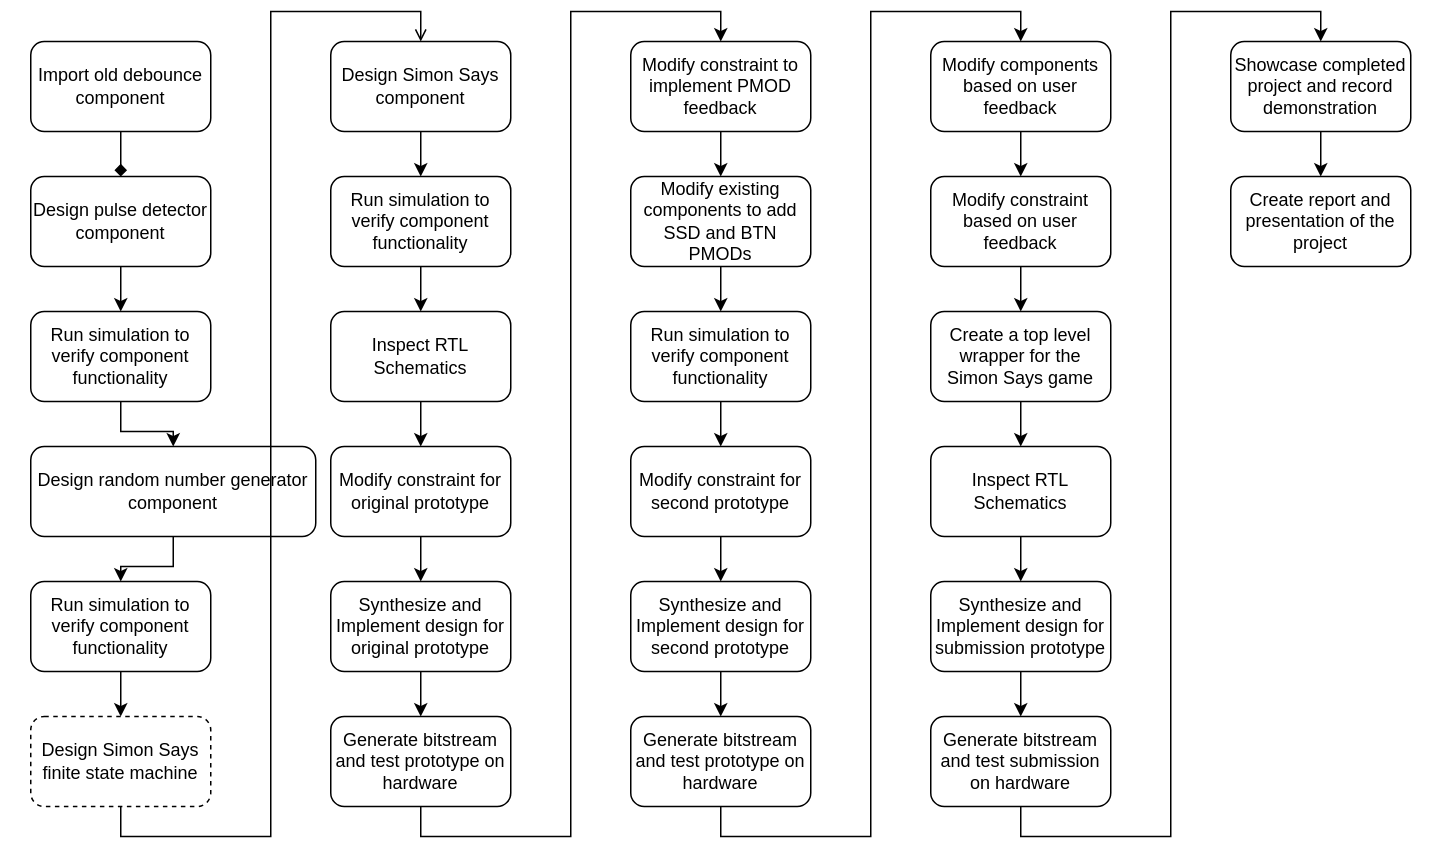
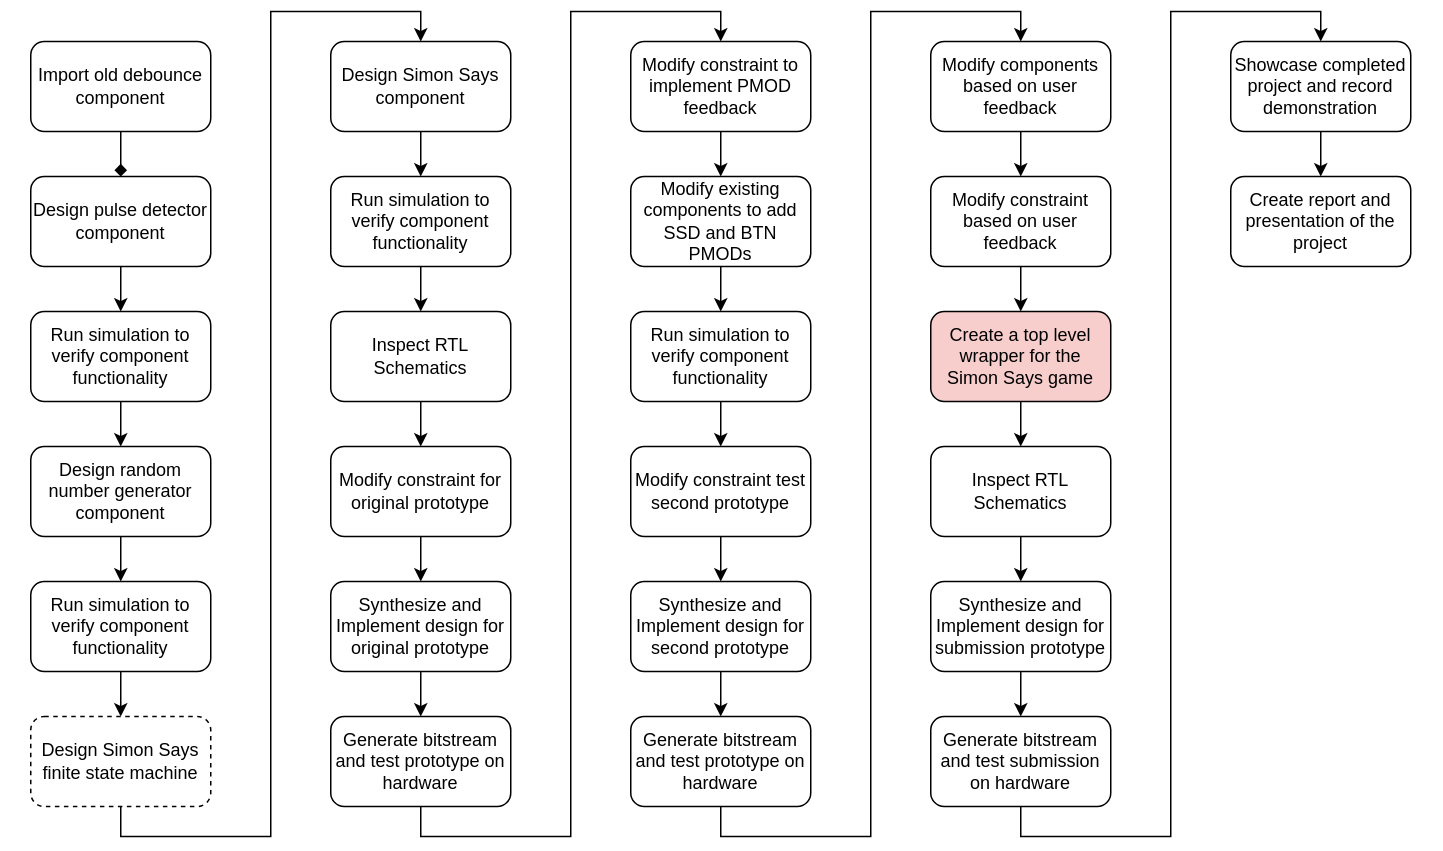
(421, 32) -> (421, 30)
(1021, 356) -> (1021, 356)
(173, 491) -> (121, 491)
(721, 491) -> (721, 491)
